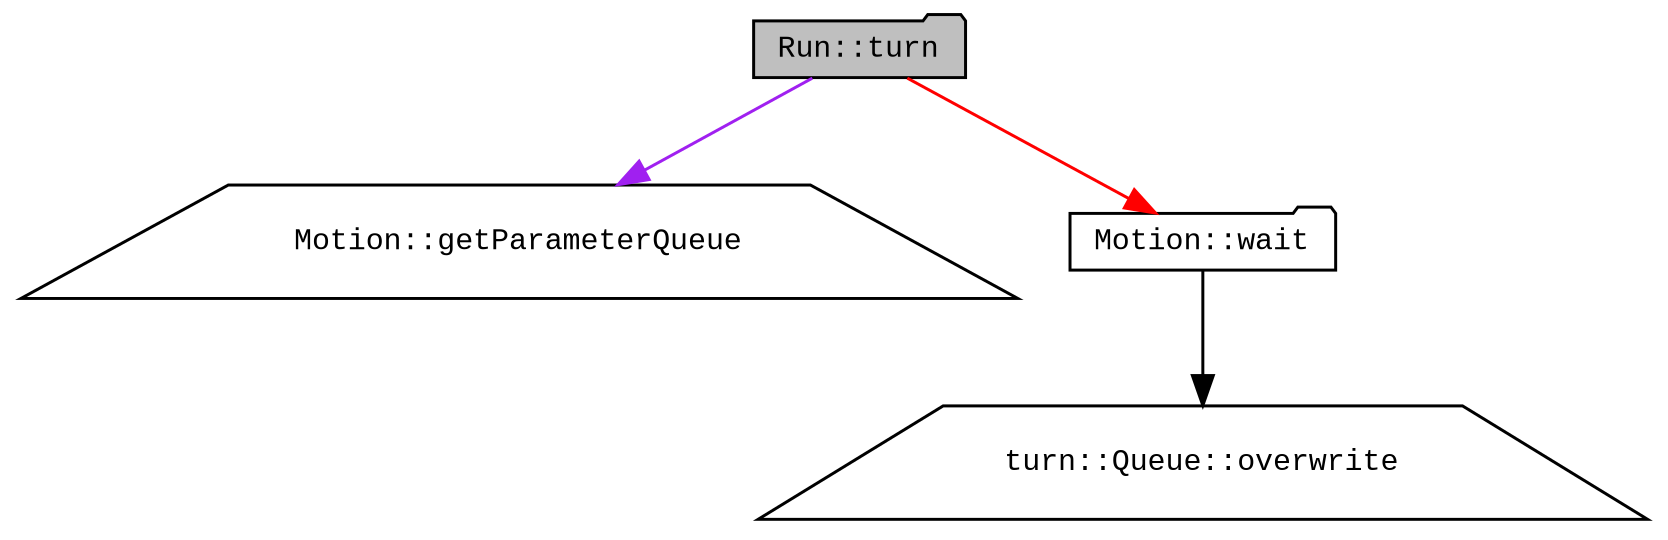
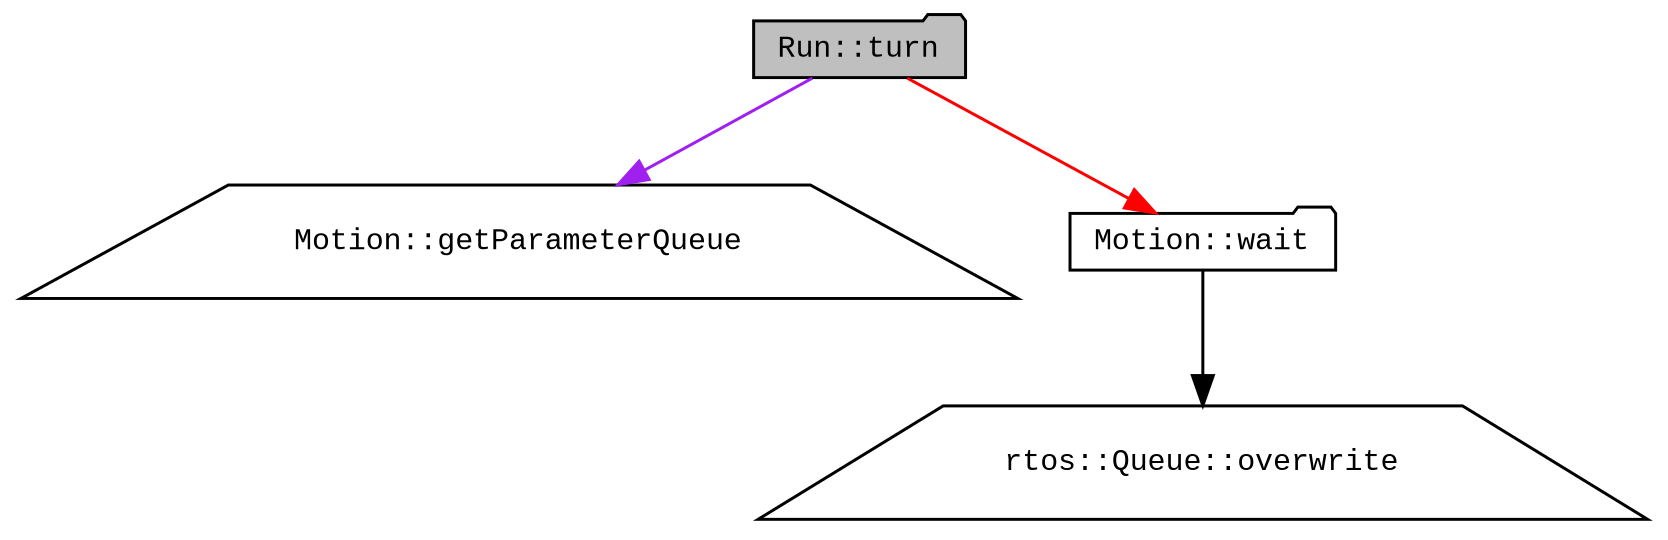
(1203, 463) -> (1203, 463)
